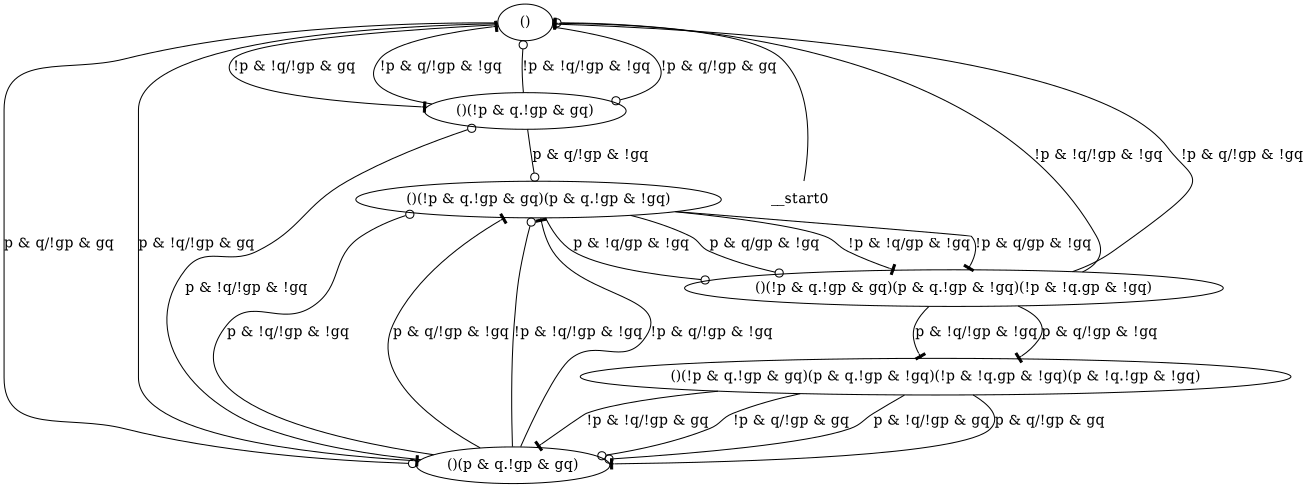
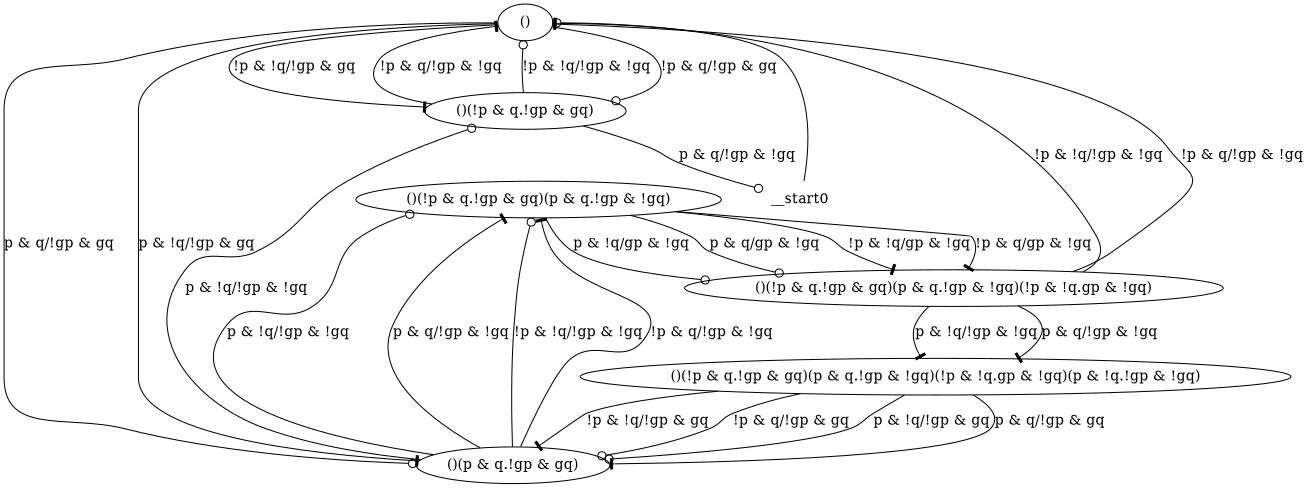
(531, 151) -> (668, 158)
